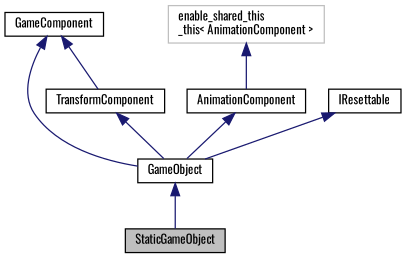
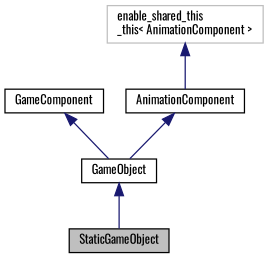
(105, 101) -> none
(365, 101) -> none
